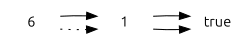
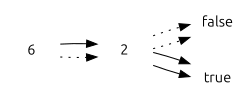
(125, 23) -> (125, 51)
none -> (218, 23)
